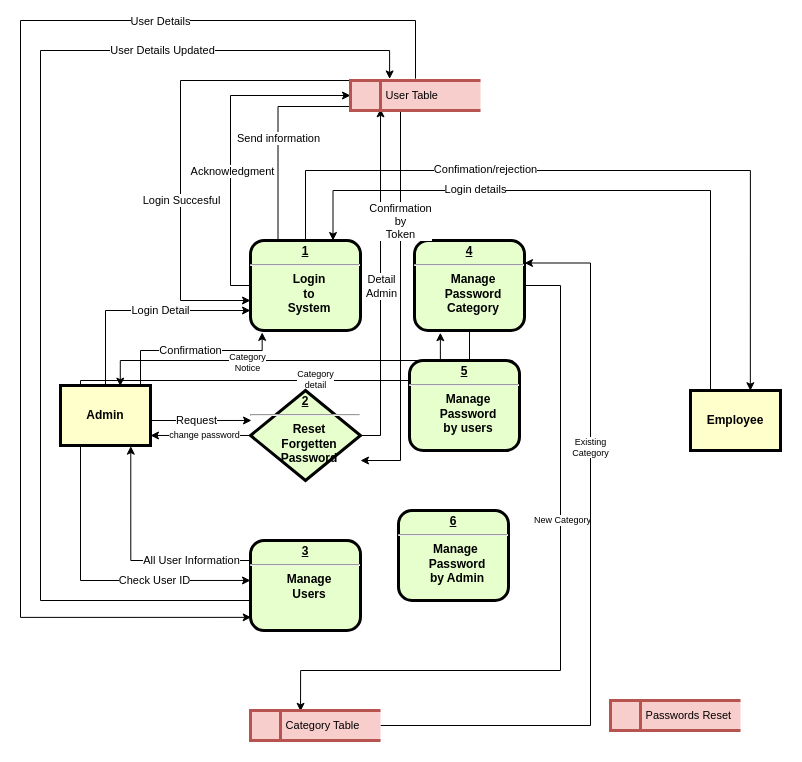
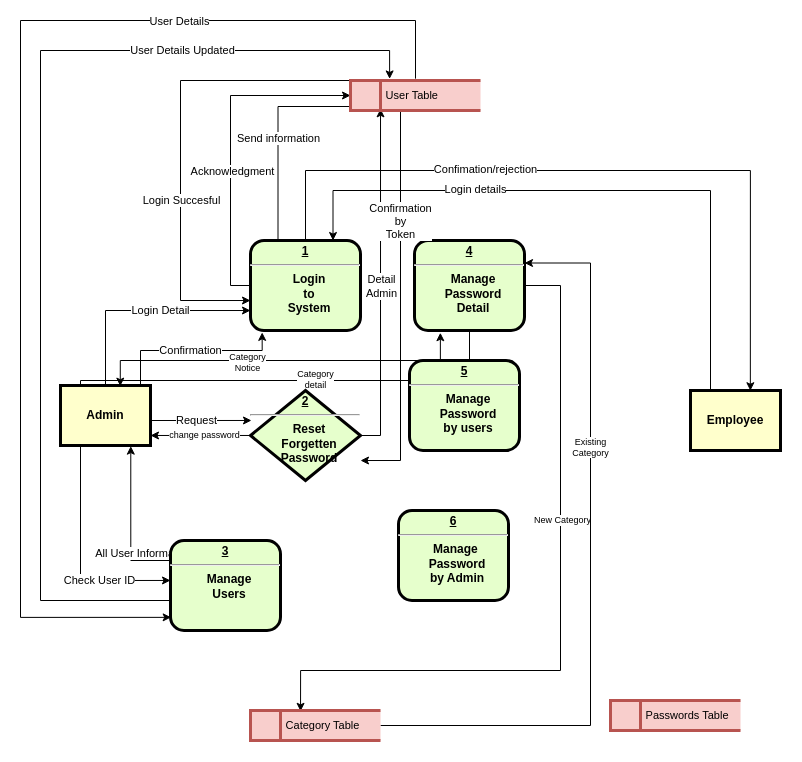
(470, 241) -> (470, 241)
(306, 586) -> (226, 586)
(660, 716) -> (659, 716)
